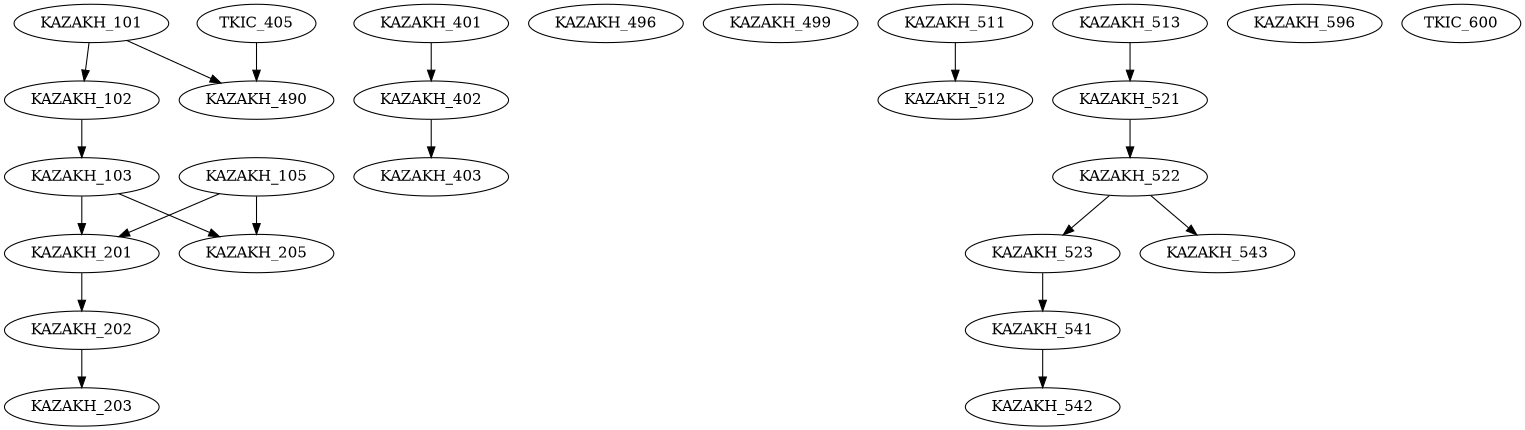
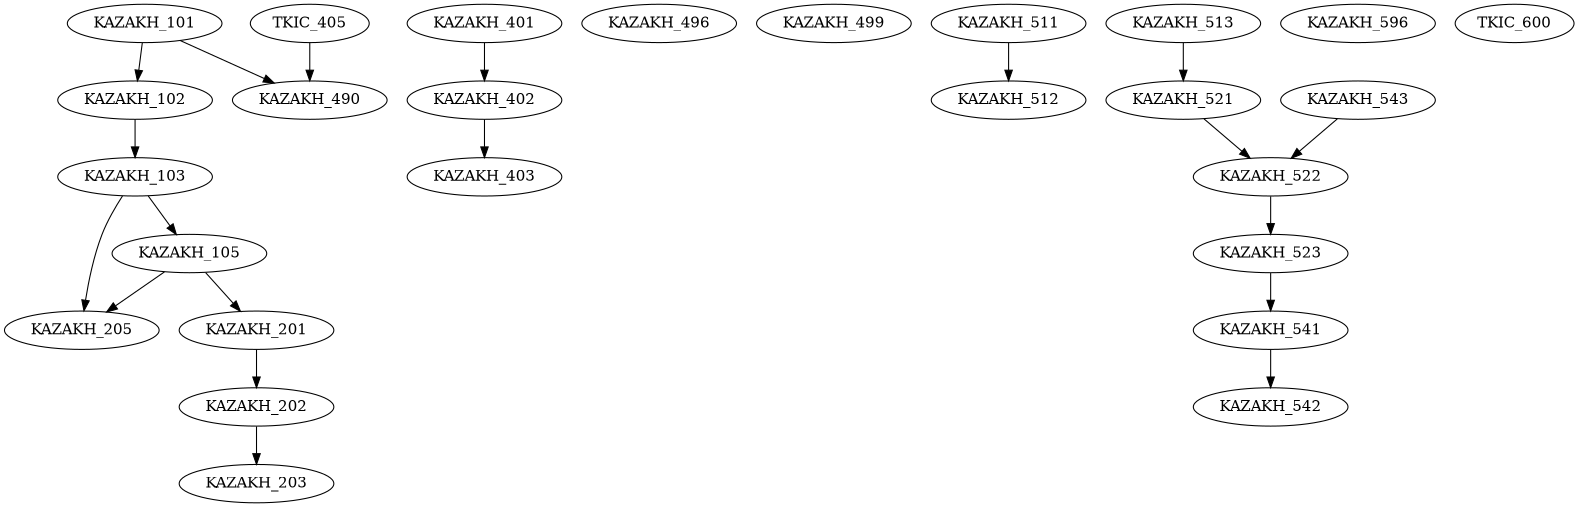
(82, 210) -> (159, 211)
(1170, 212) -> (1318, 135)
